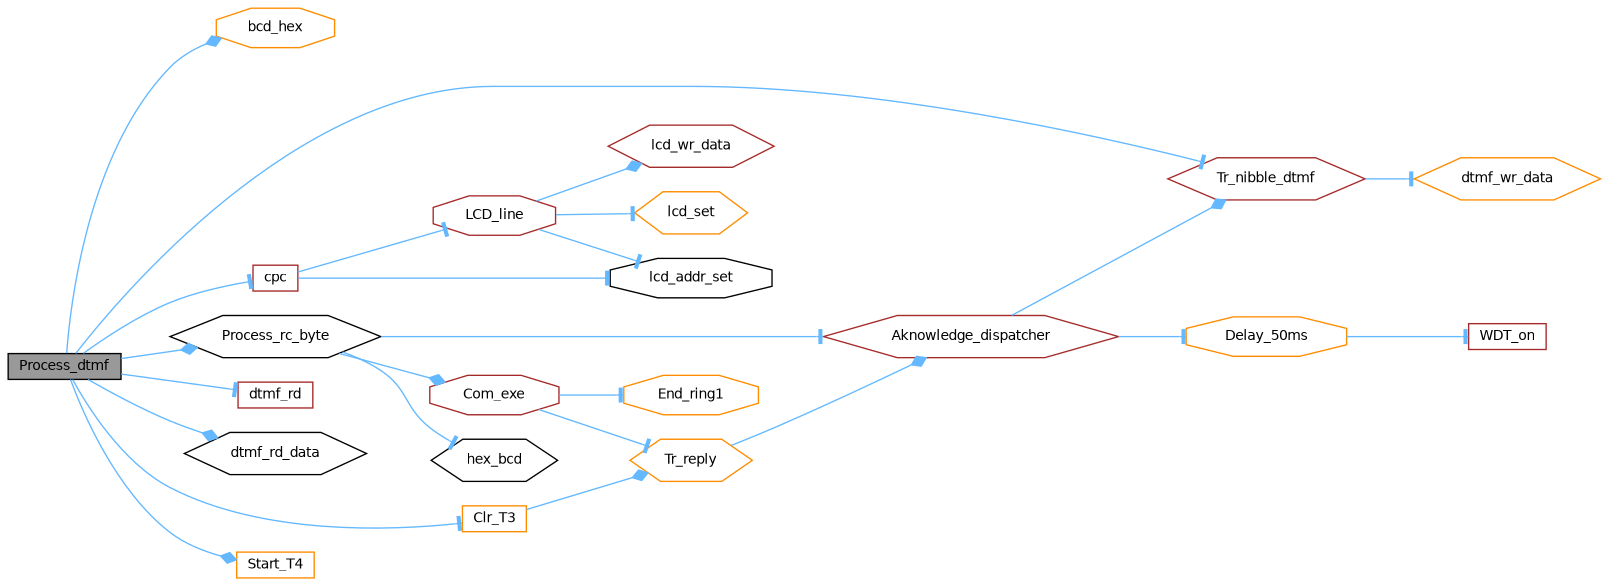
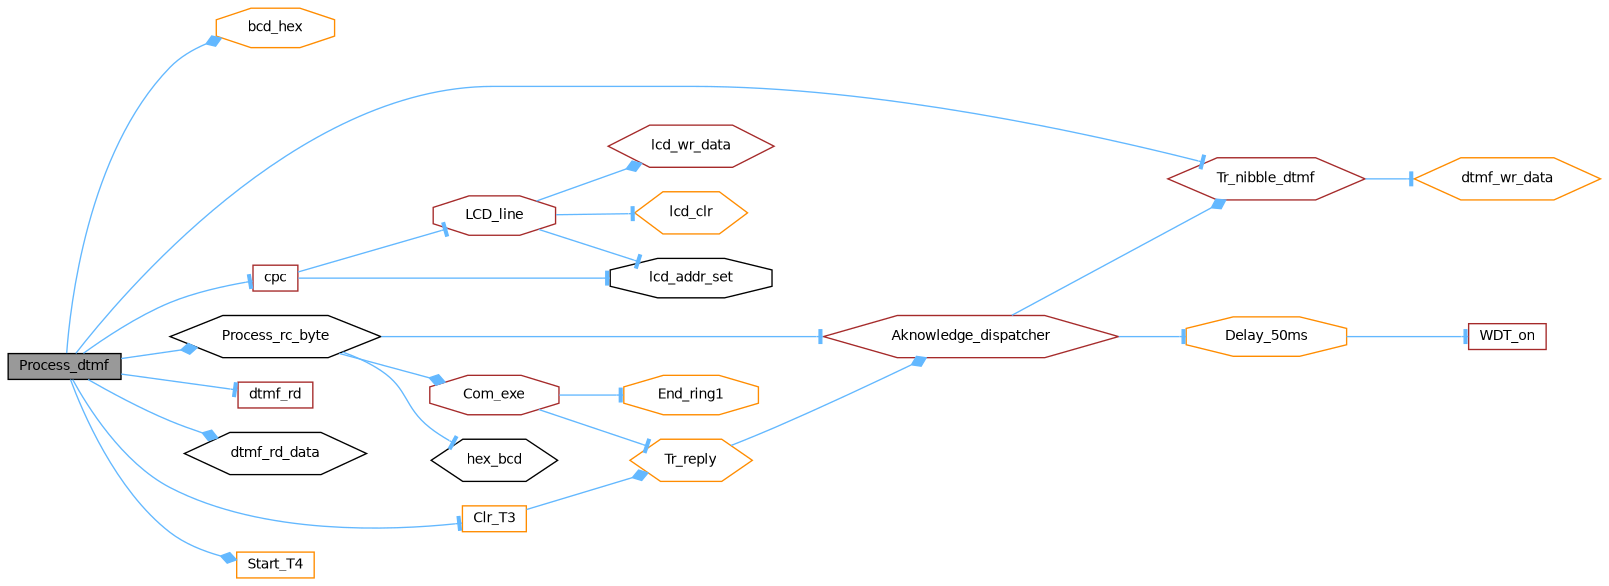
(691, 213) -> (691, 213)
